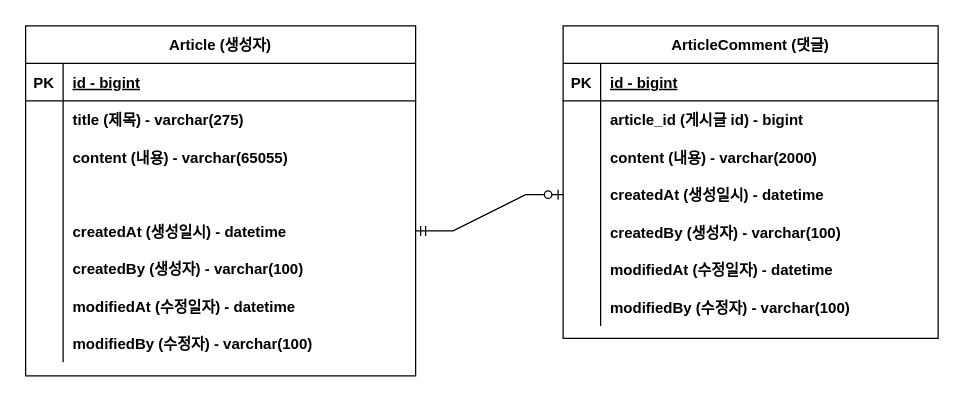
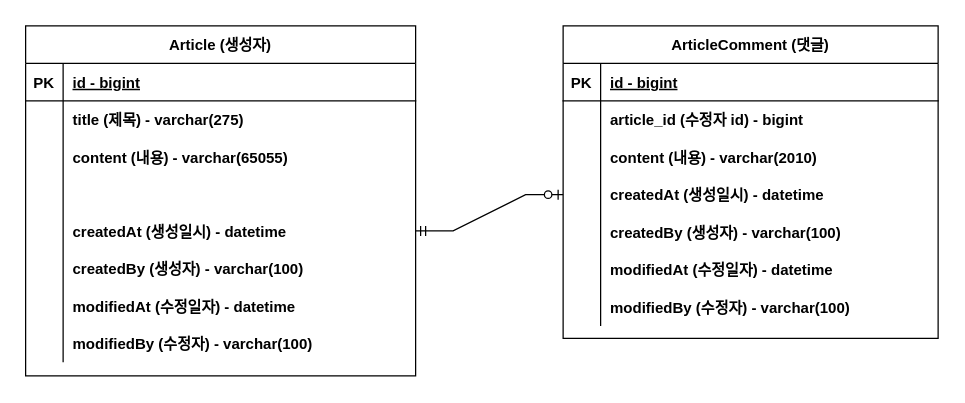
(718, 120) -> (718, 120)
(728, 158) -> (728, 158)
